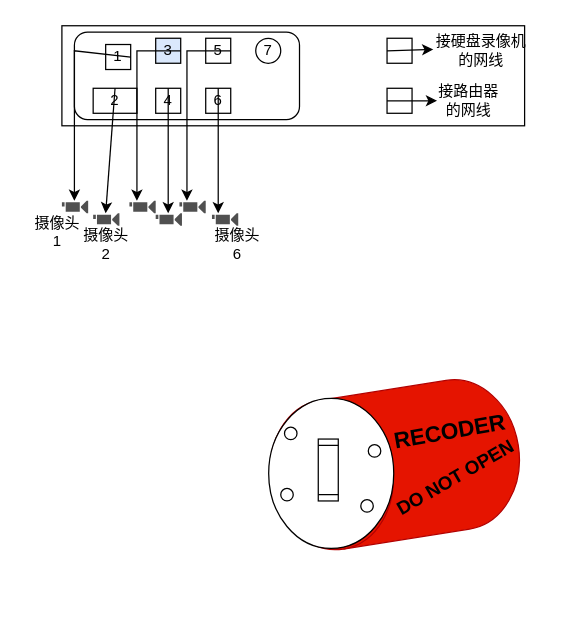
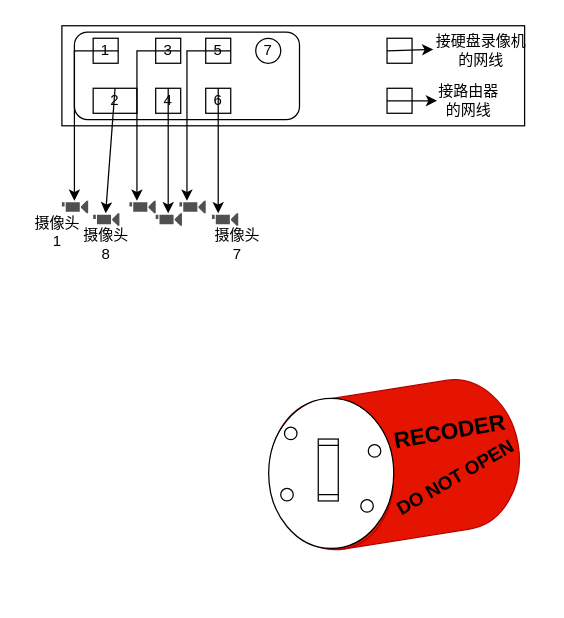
(168, 51) -> (168, 51)
(118, 57) -> (106, 51)
(106, 244) -> (106, 244)
(238, 244) -> (238, 244)
